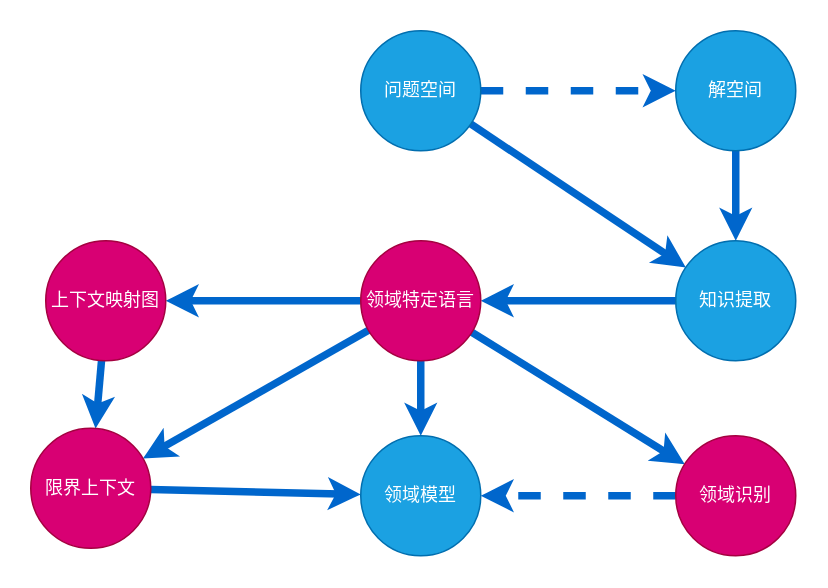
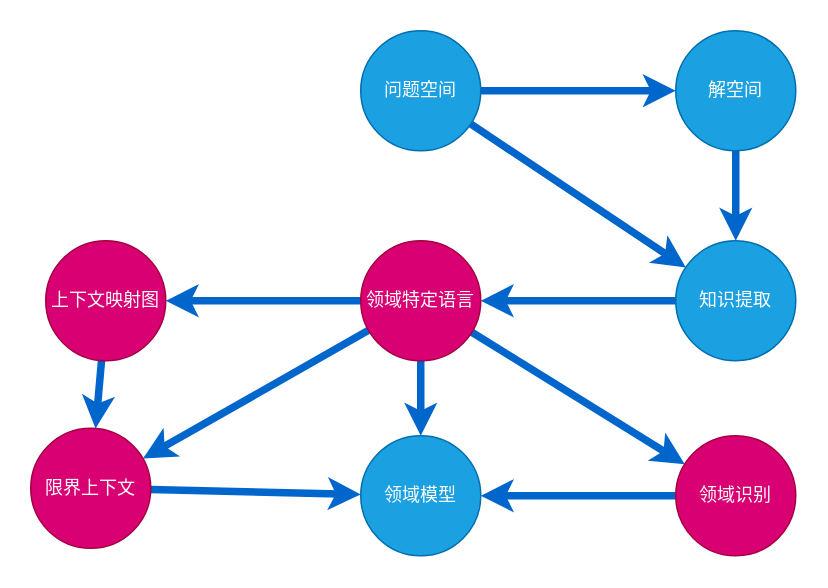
(514, 91) -> (514, 91)
(642, 496) -> (642, 496)
